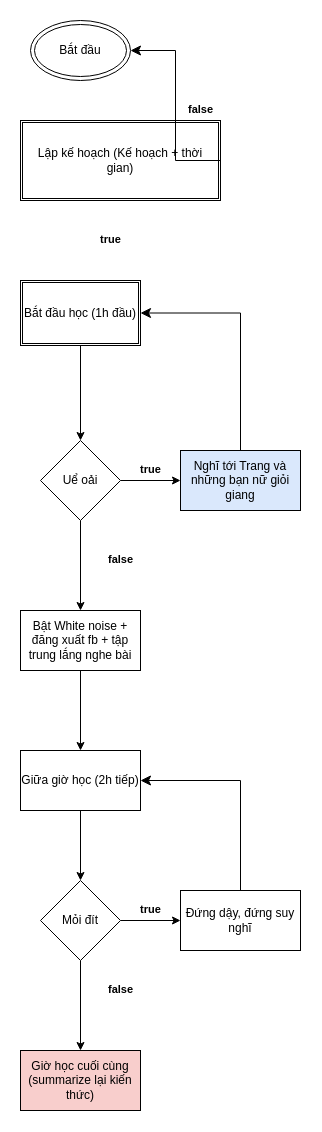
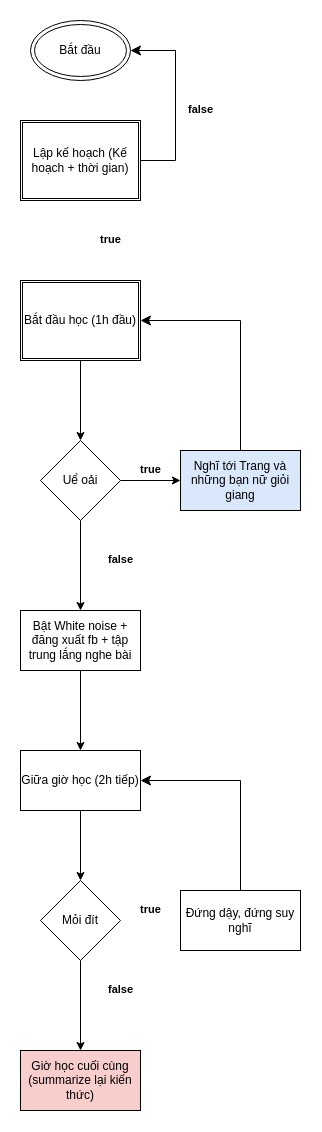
(121, 161) -> (81, 161)
(81, 313) -> (81, 321)
(147, 921) -> none
